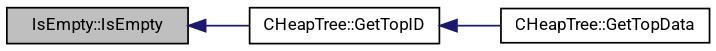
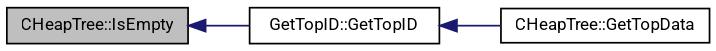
(97, 26) -> (97, 26)
(345, 26) -> (345, 26)
